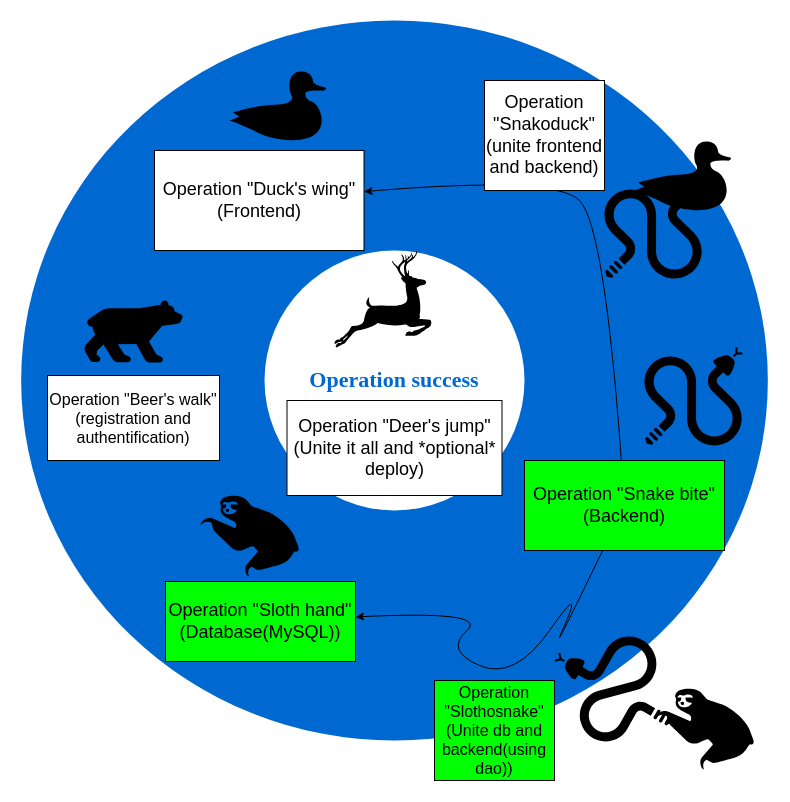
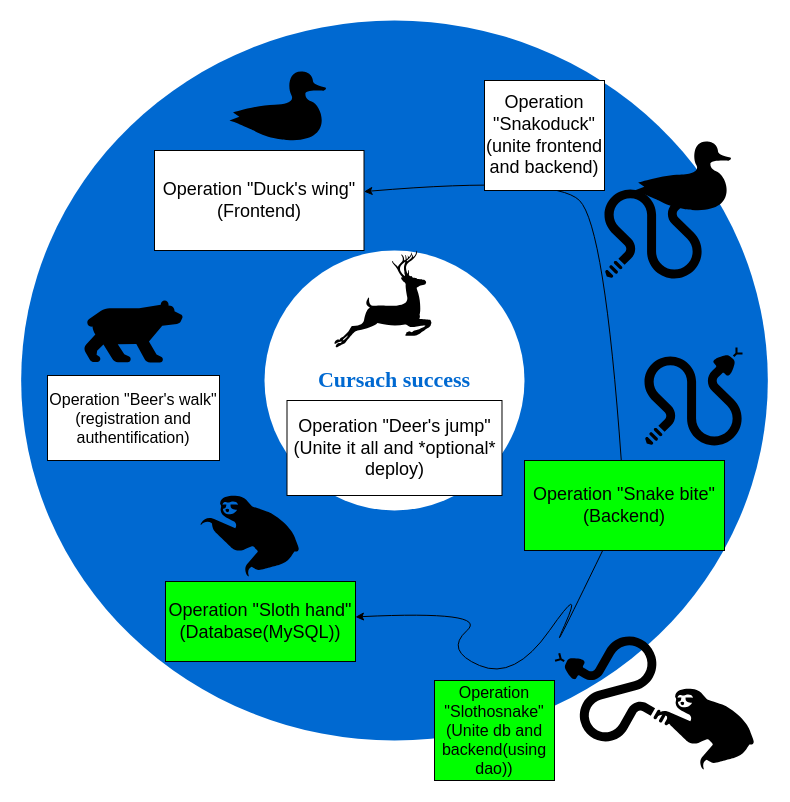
(395, 381) -> (395, 381)
